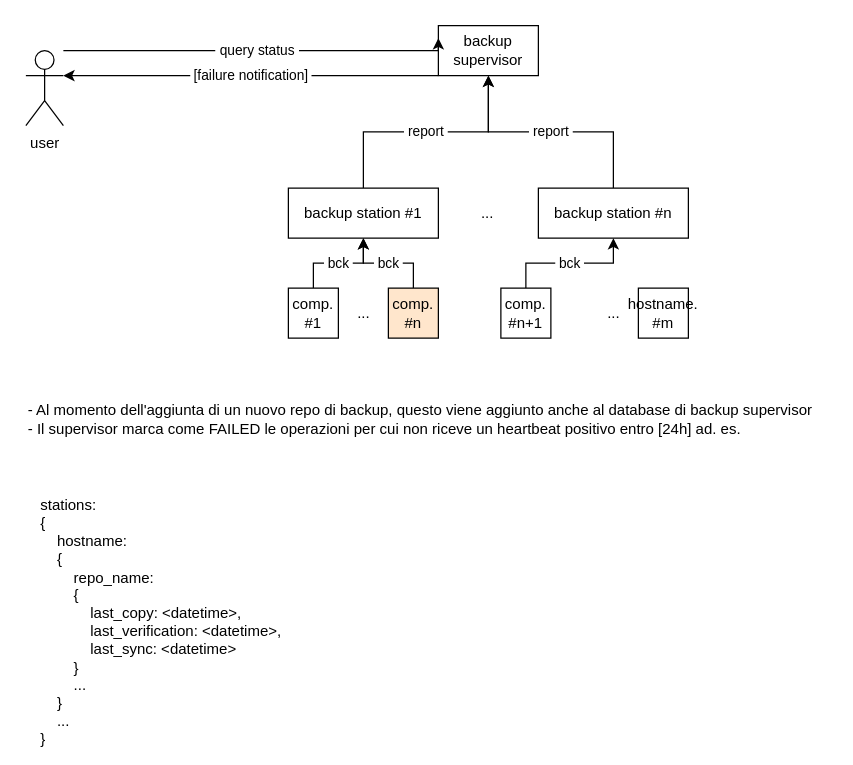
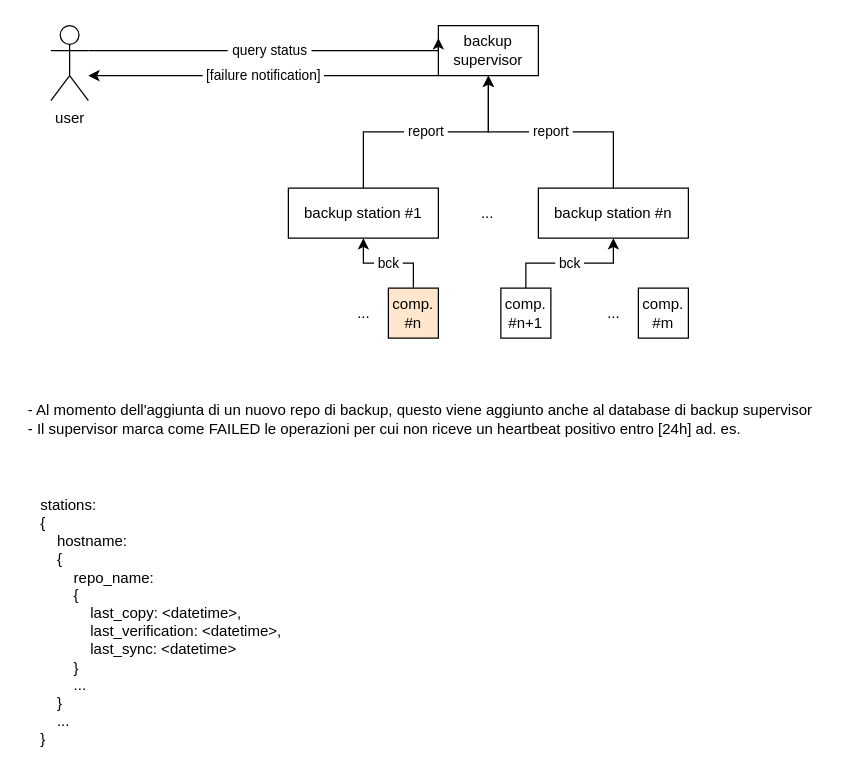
(44, 88) -> (69, 63)
(324, 263) -> none
(313, 313) -> none
(663, 313) -> (663, 313)
